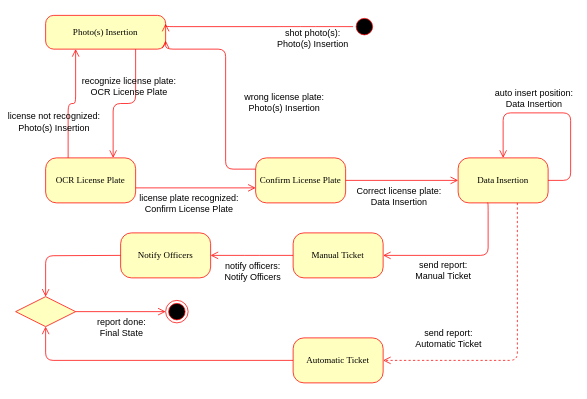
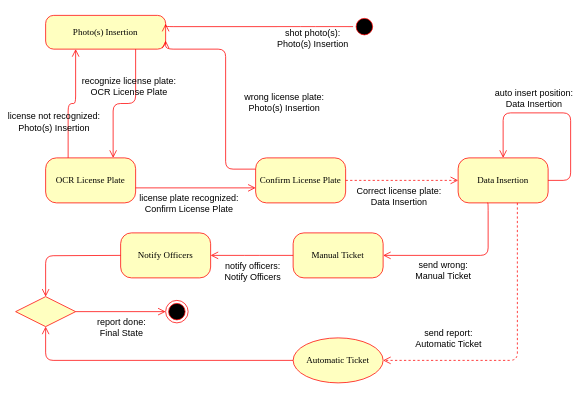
(401, 180) -> (401, 180)
(443, 270) -> (443, 270)
(338, 360) -> (338, 360)
